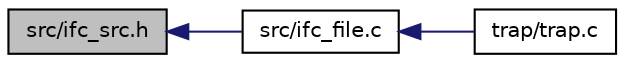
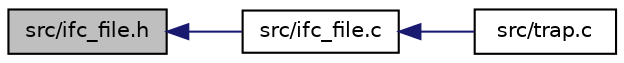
(88, 32) -> (88, 32)
(545, 32) -> (545, 32)
